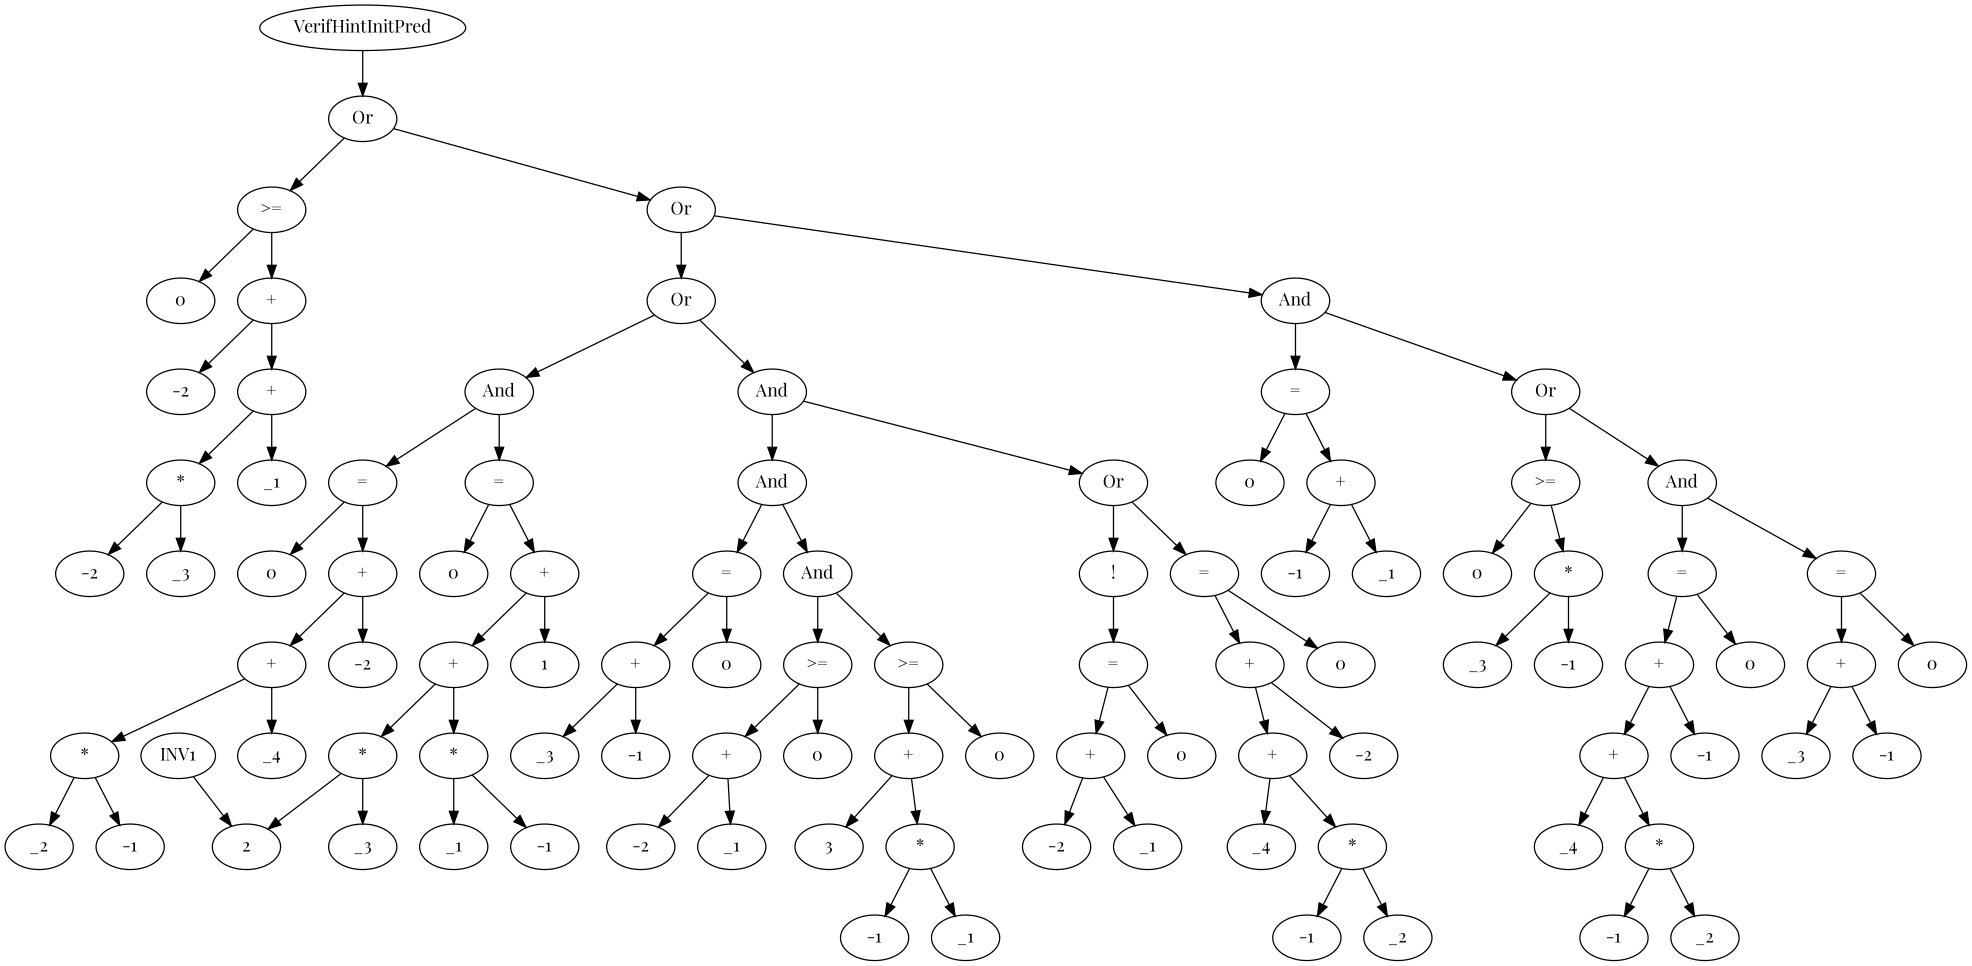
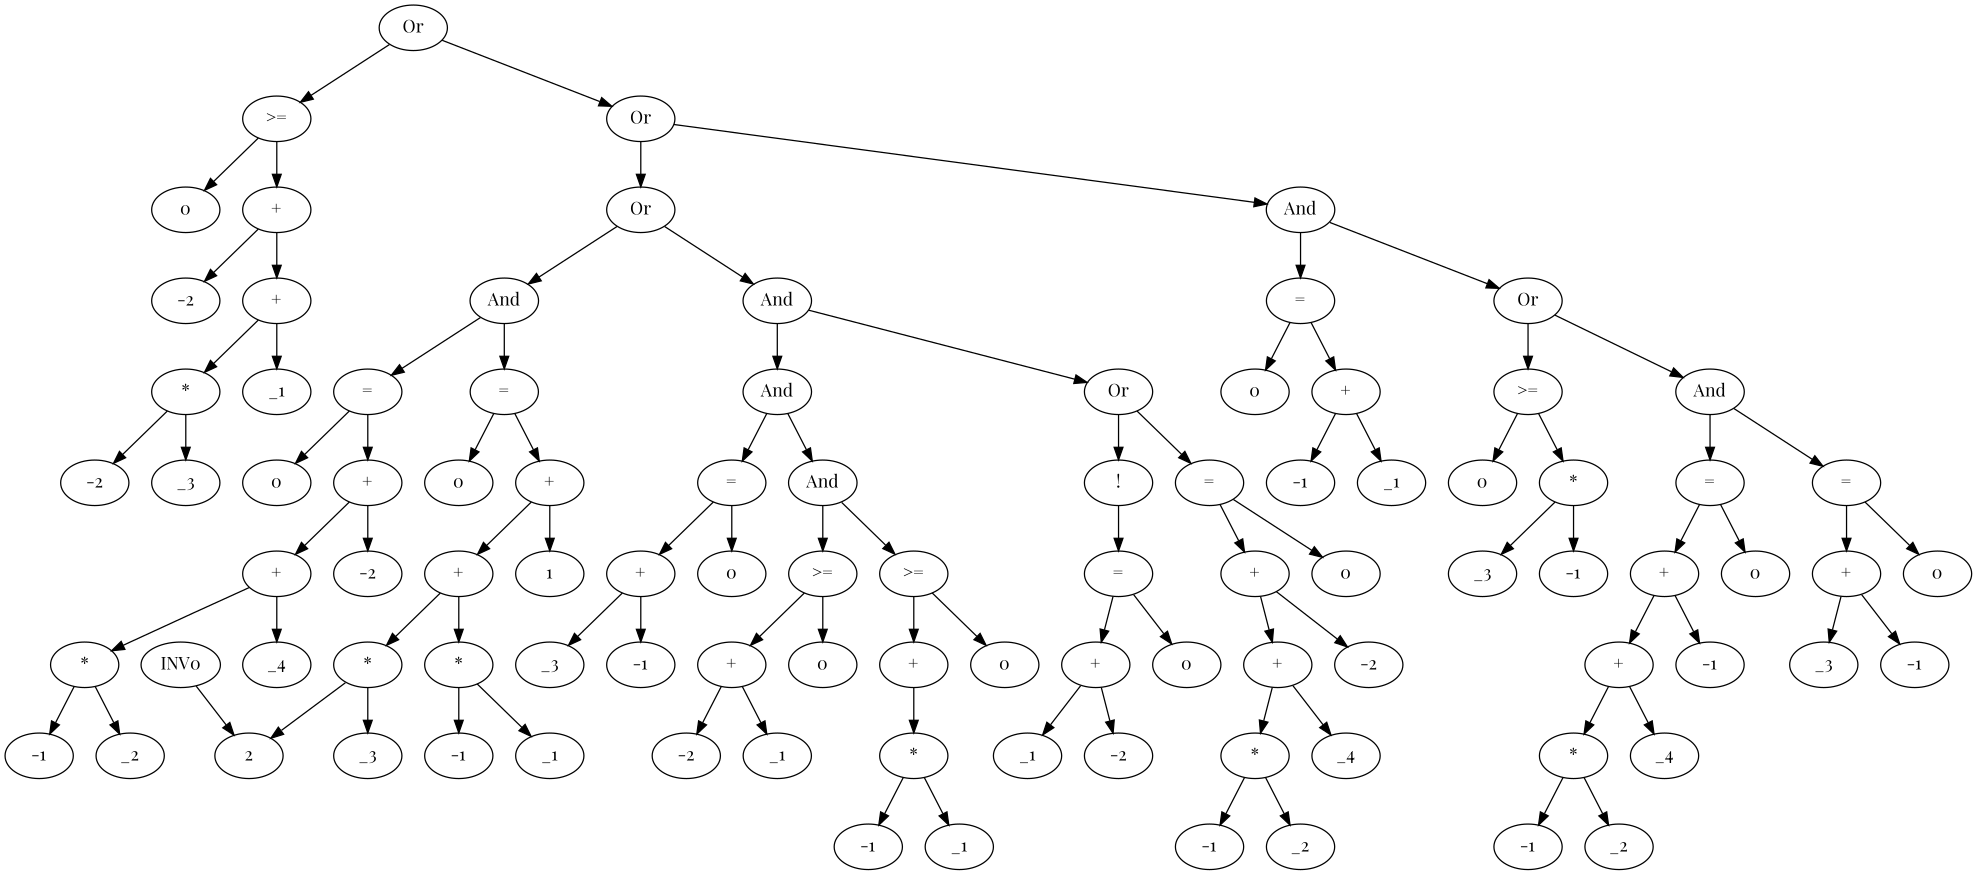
(363, 28) -> none
(178, 756) -> (181, 665)
(829, 847) -> none
